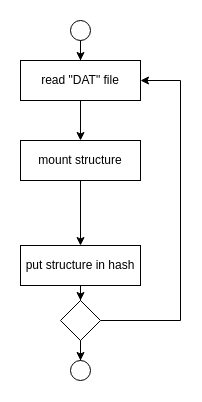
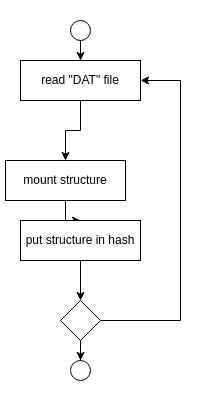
(81, 161) -> (66, 181)
(81, 266) -> (81, 241)
